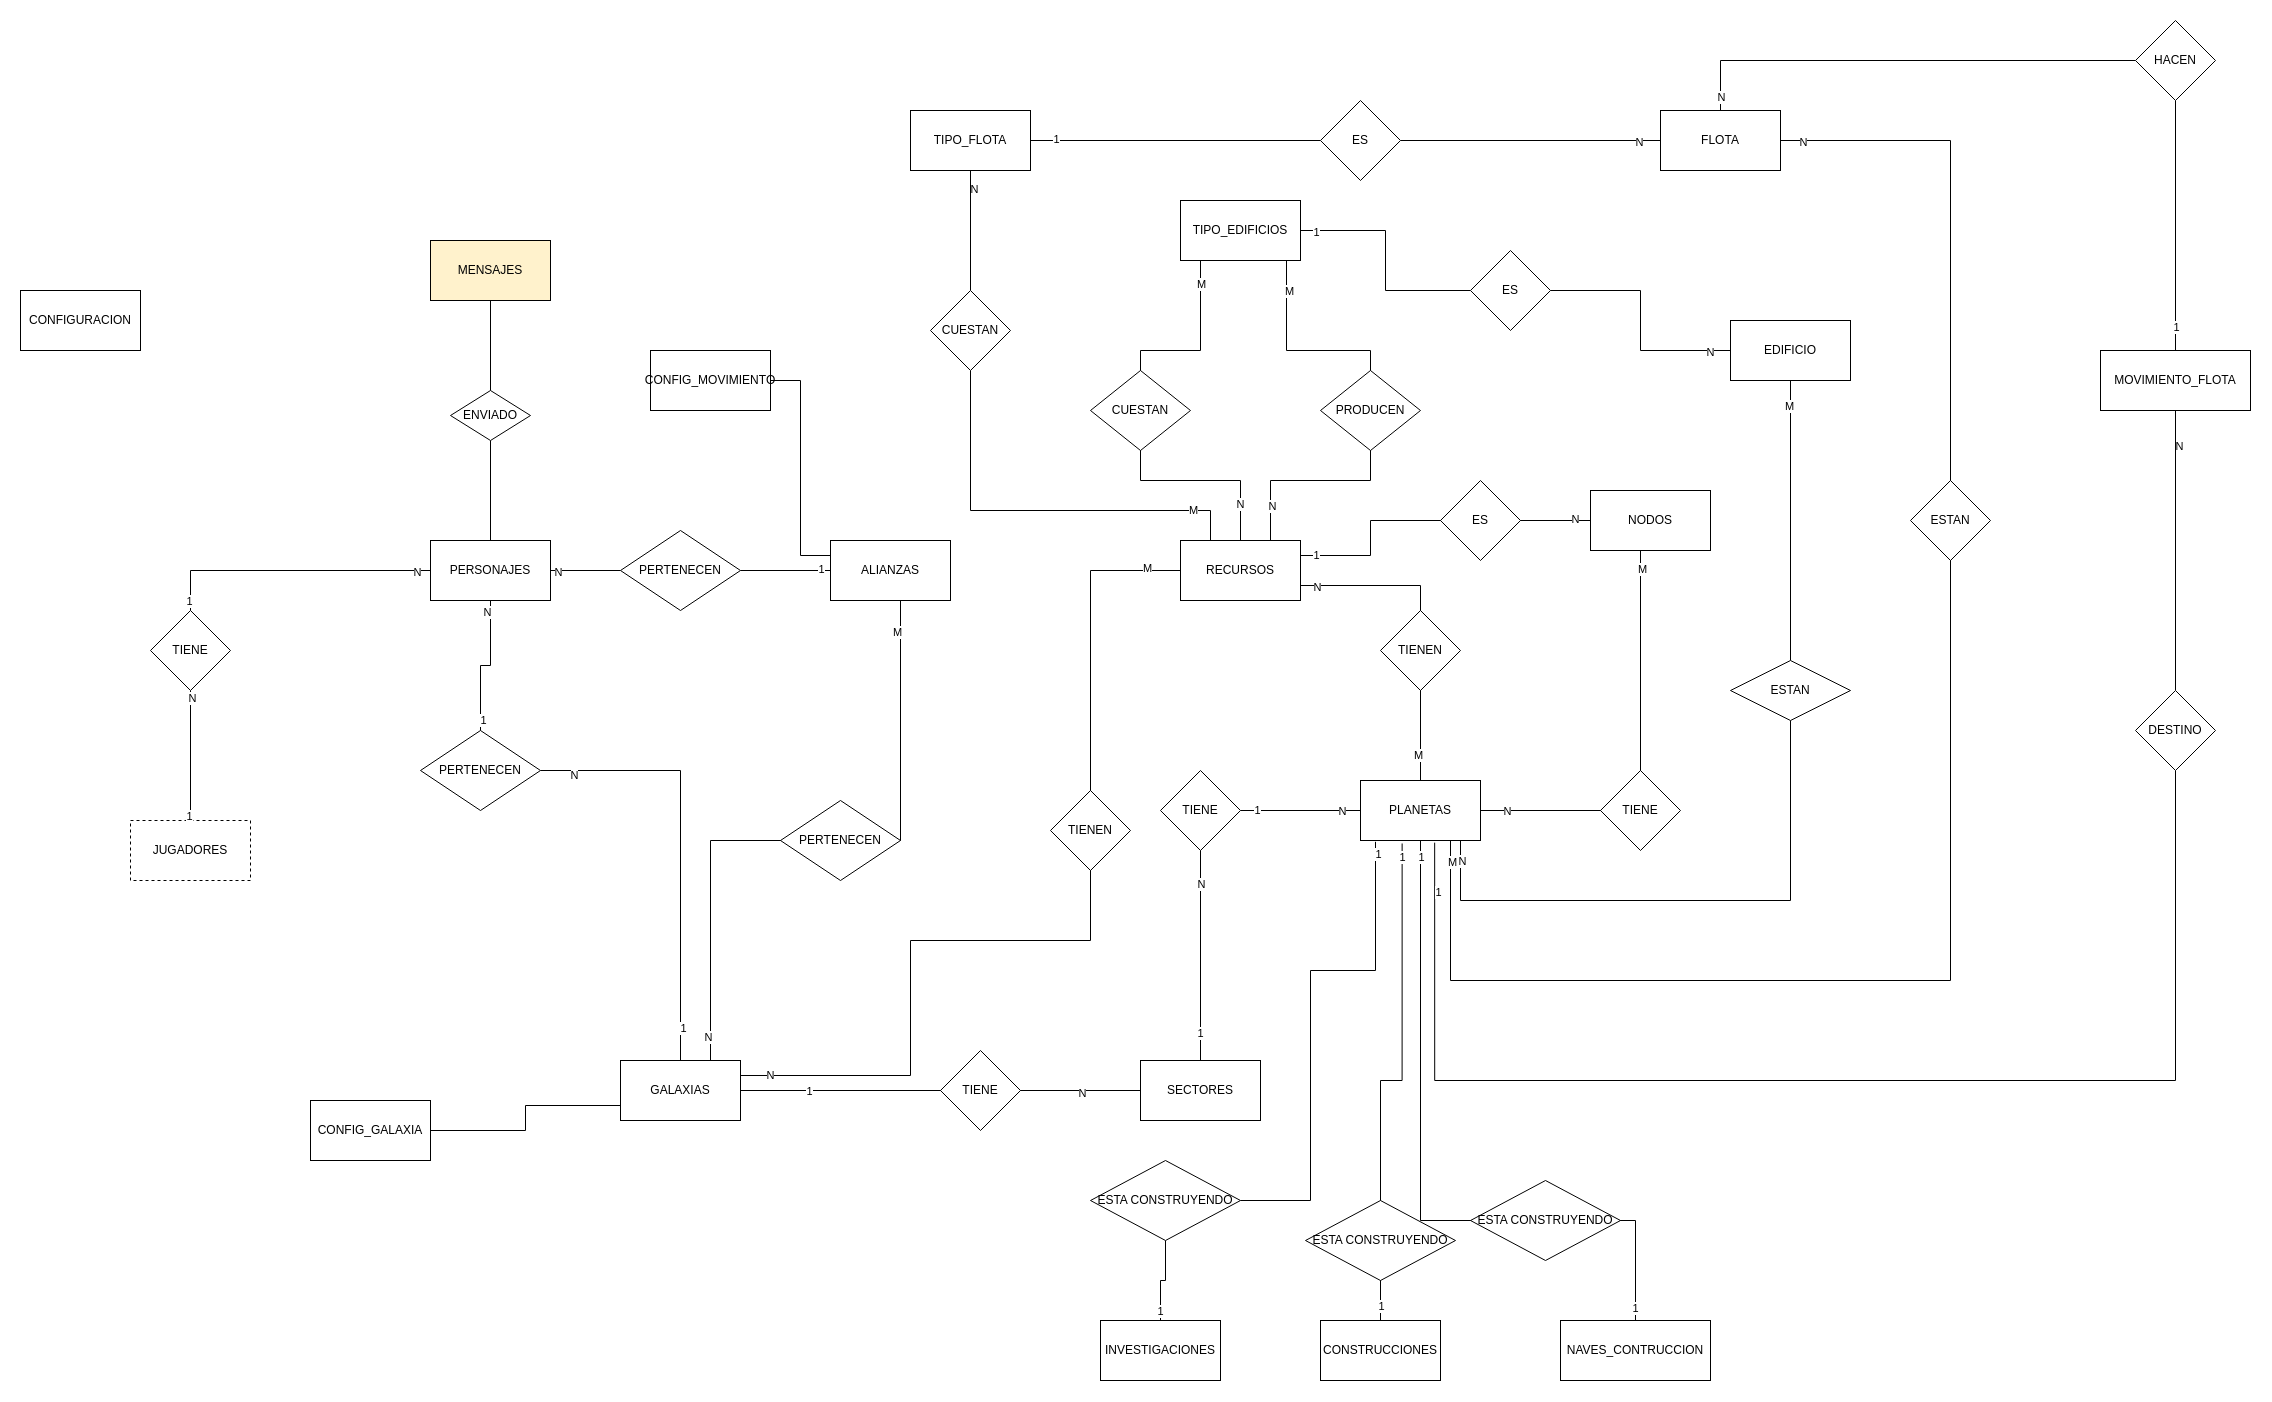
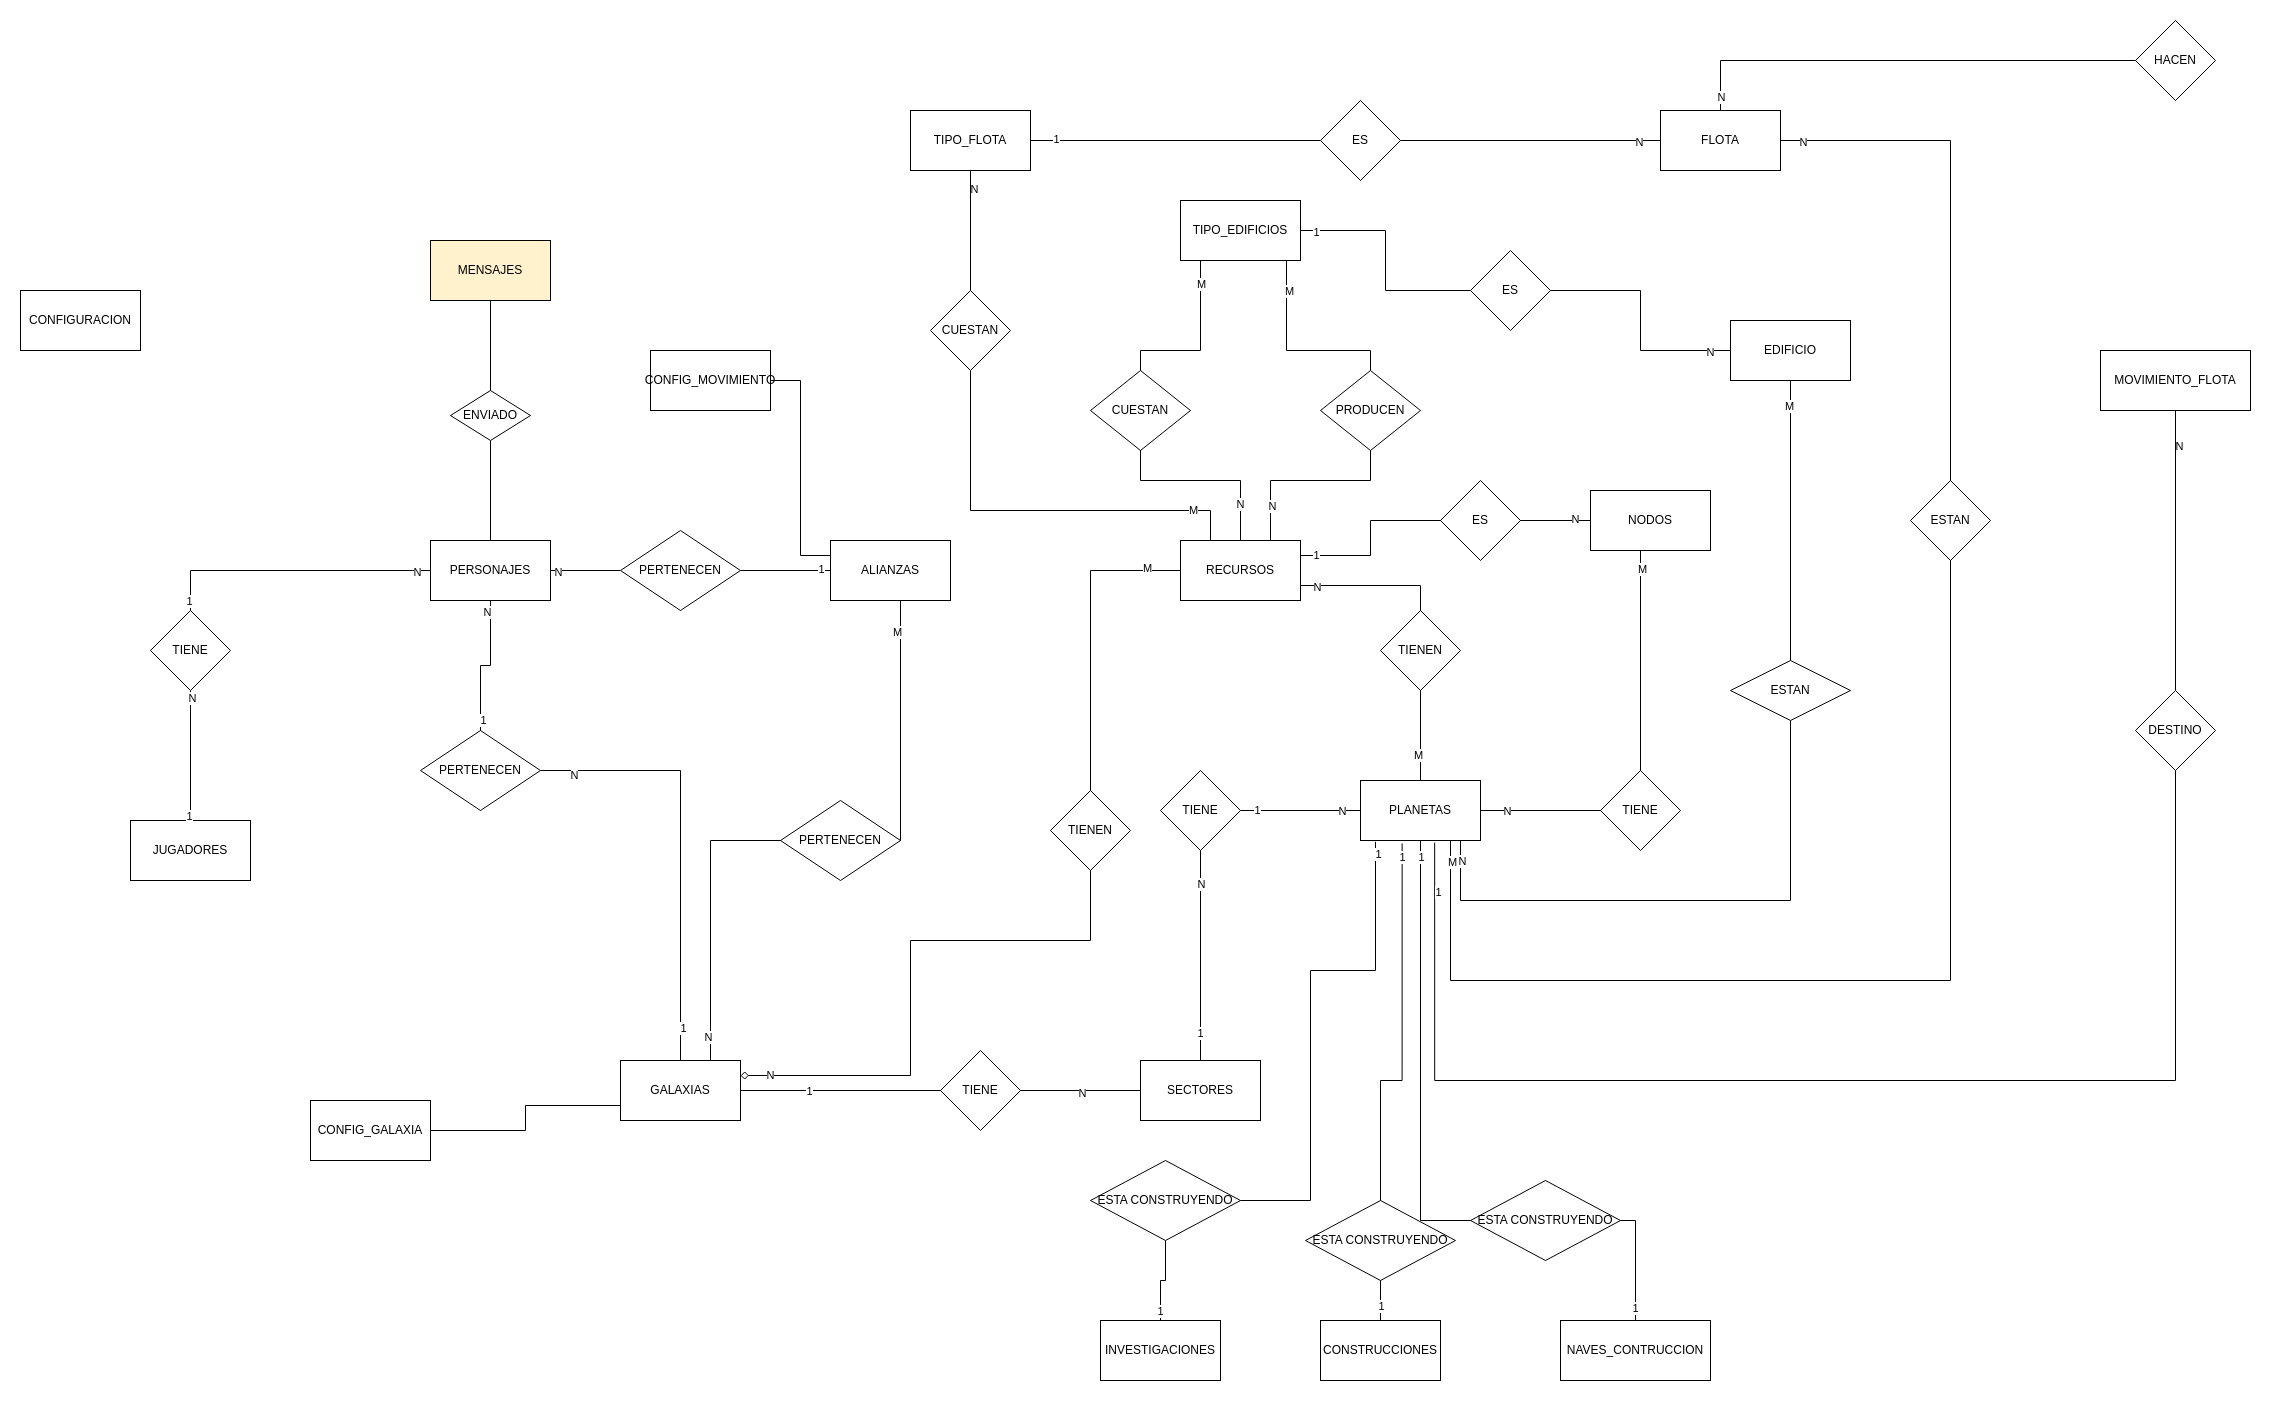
(2176, 226) -> none
(191, 851) -> (191, 851)
(745, 1076) -> (749, 1076)
